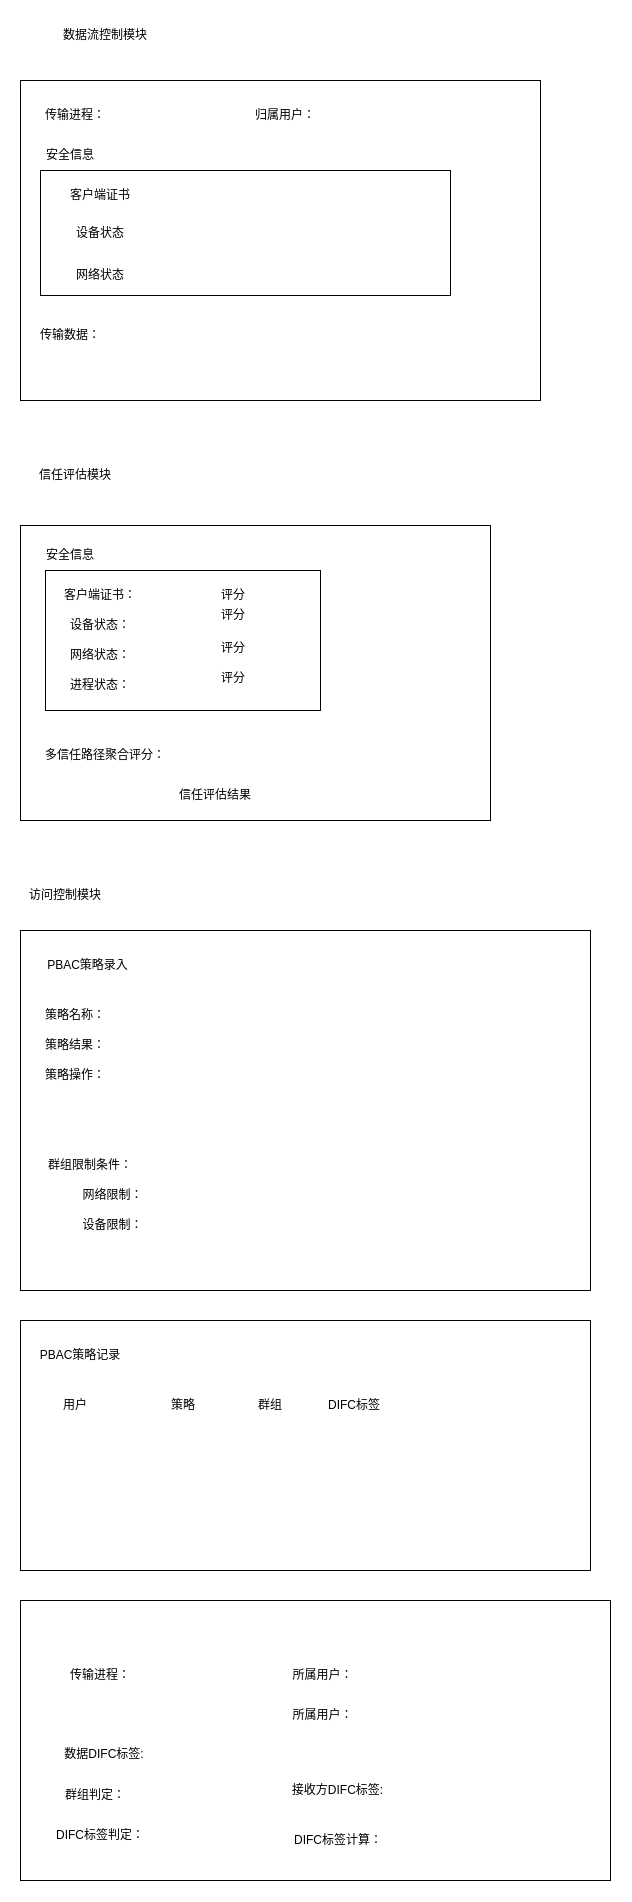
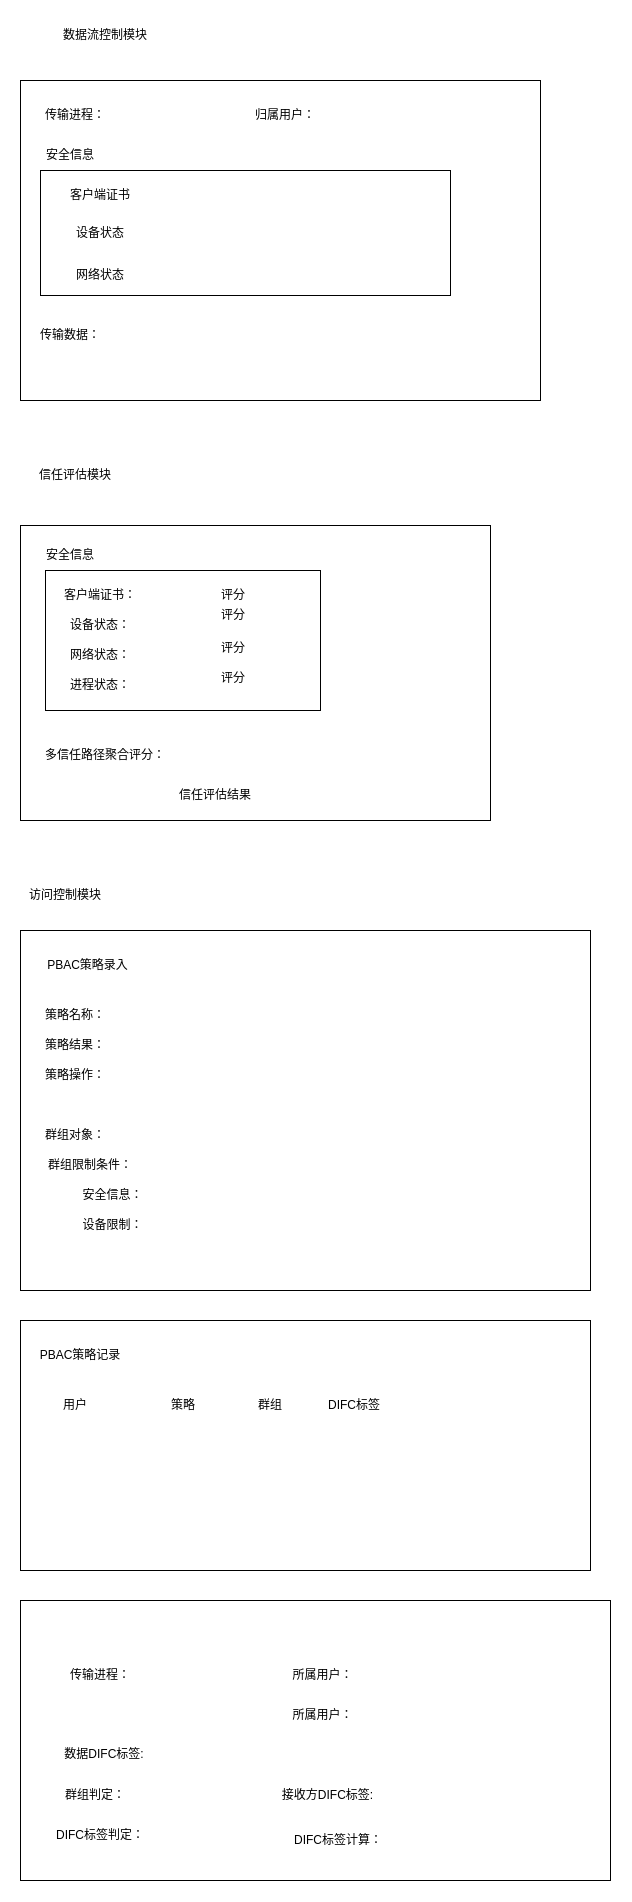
none -> (76, 1136)
(113, 1196) -> (113, 1196)
(338, 1791) -> (328, 1796)
